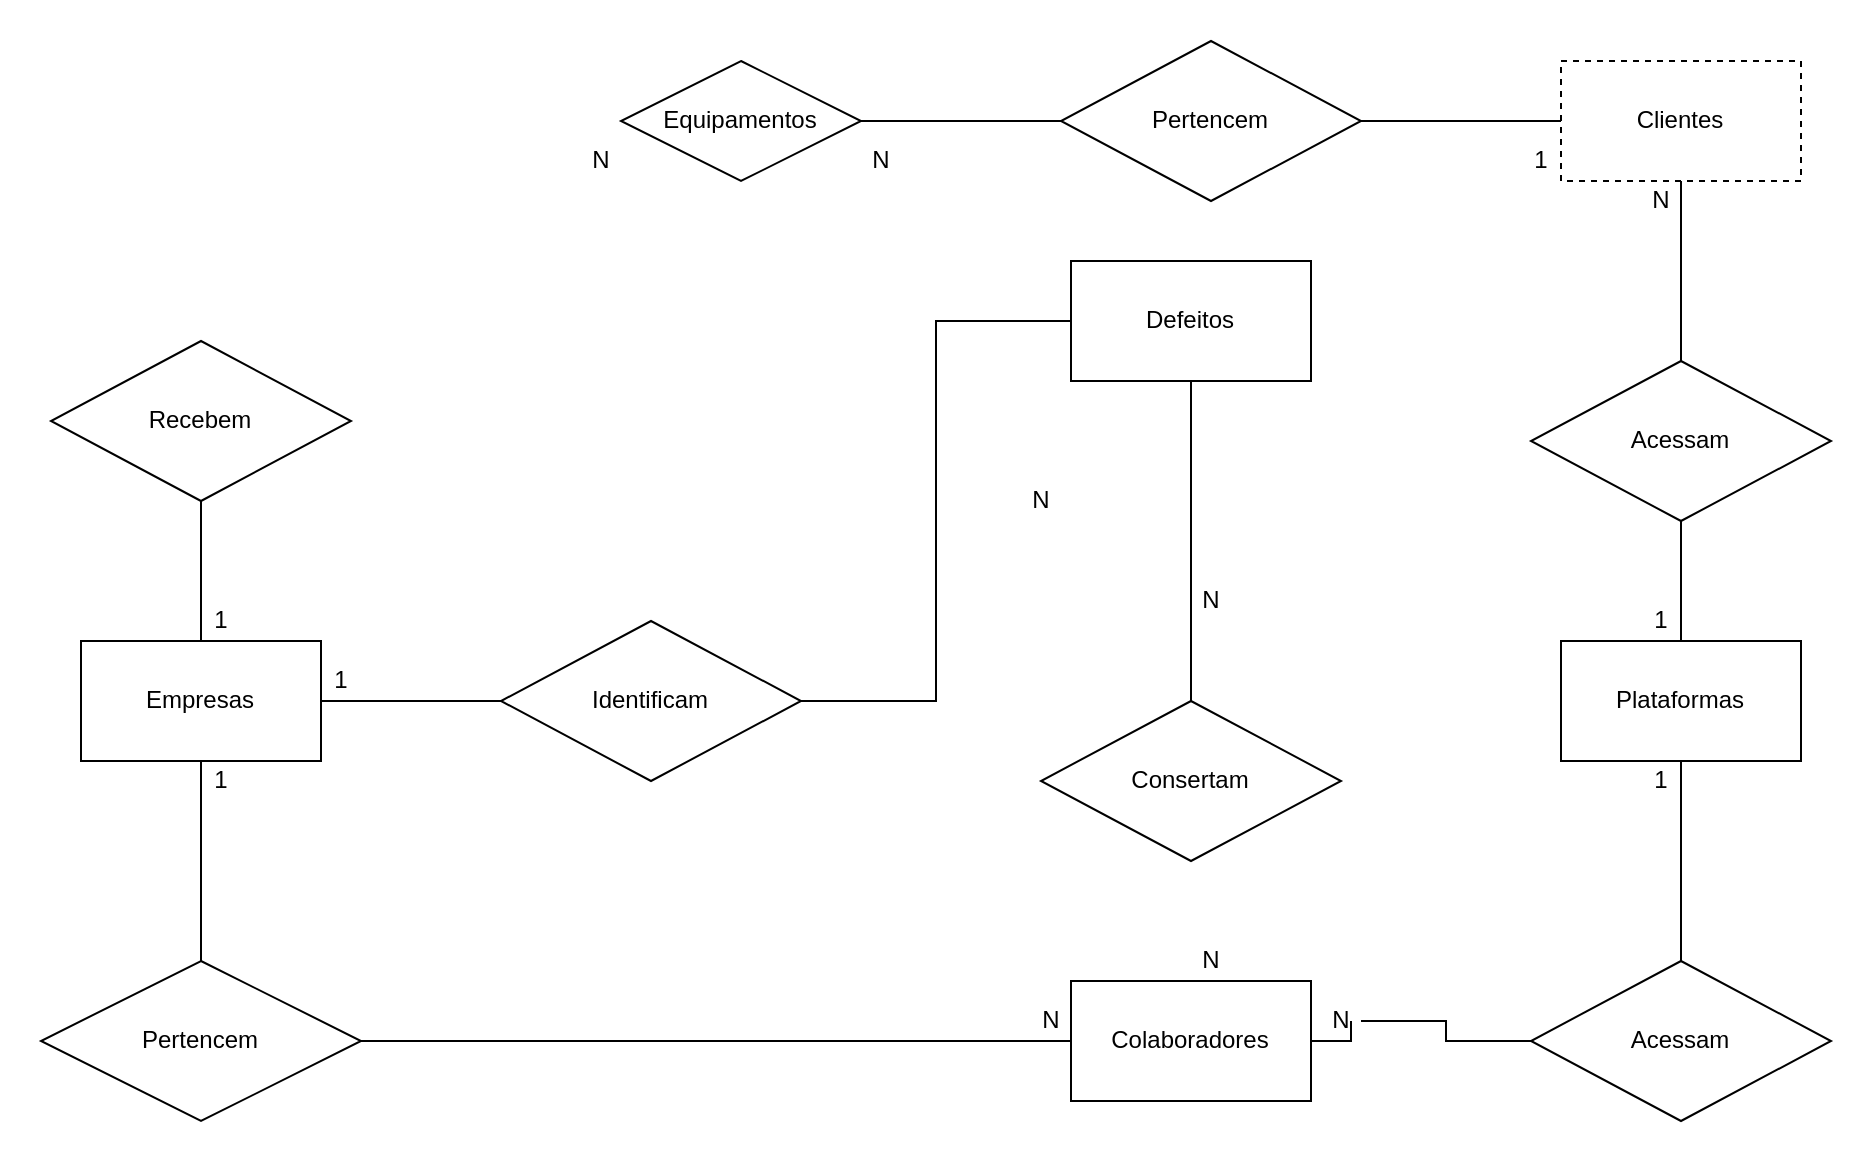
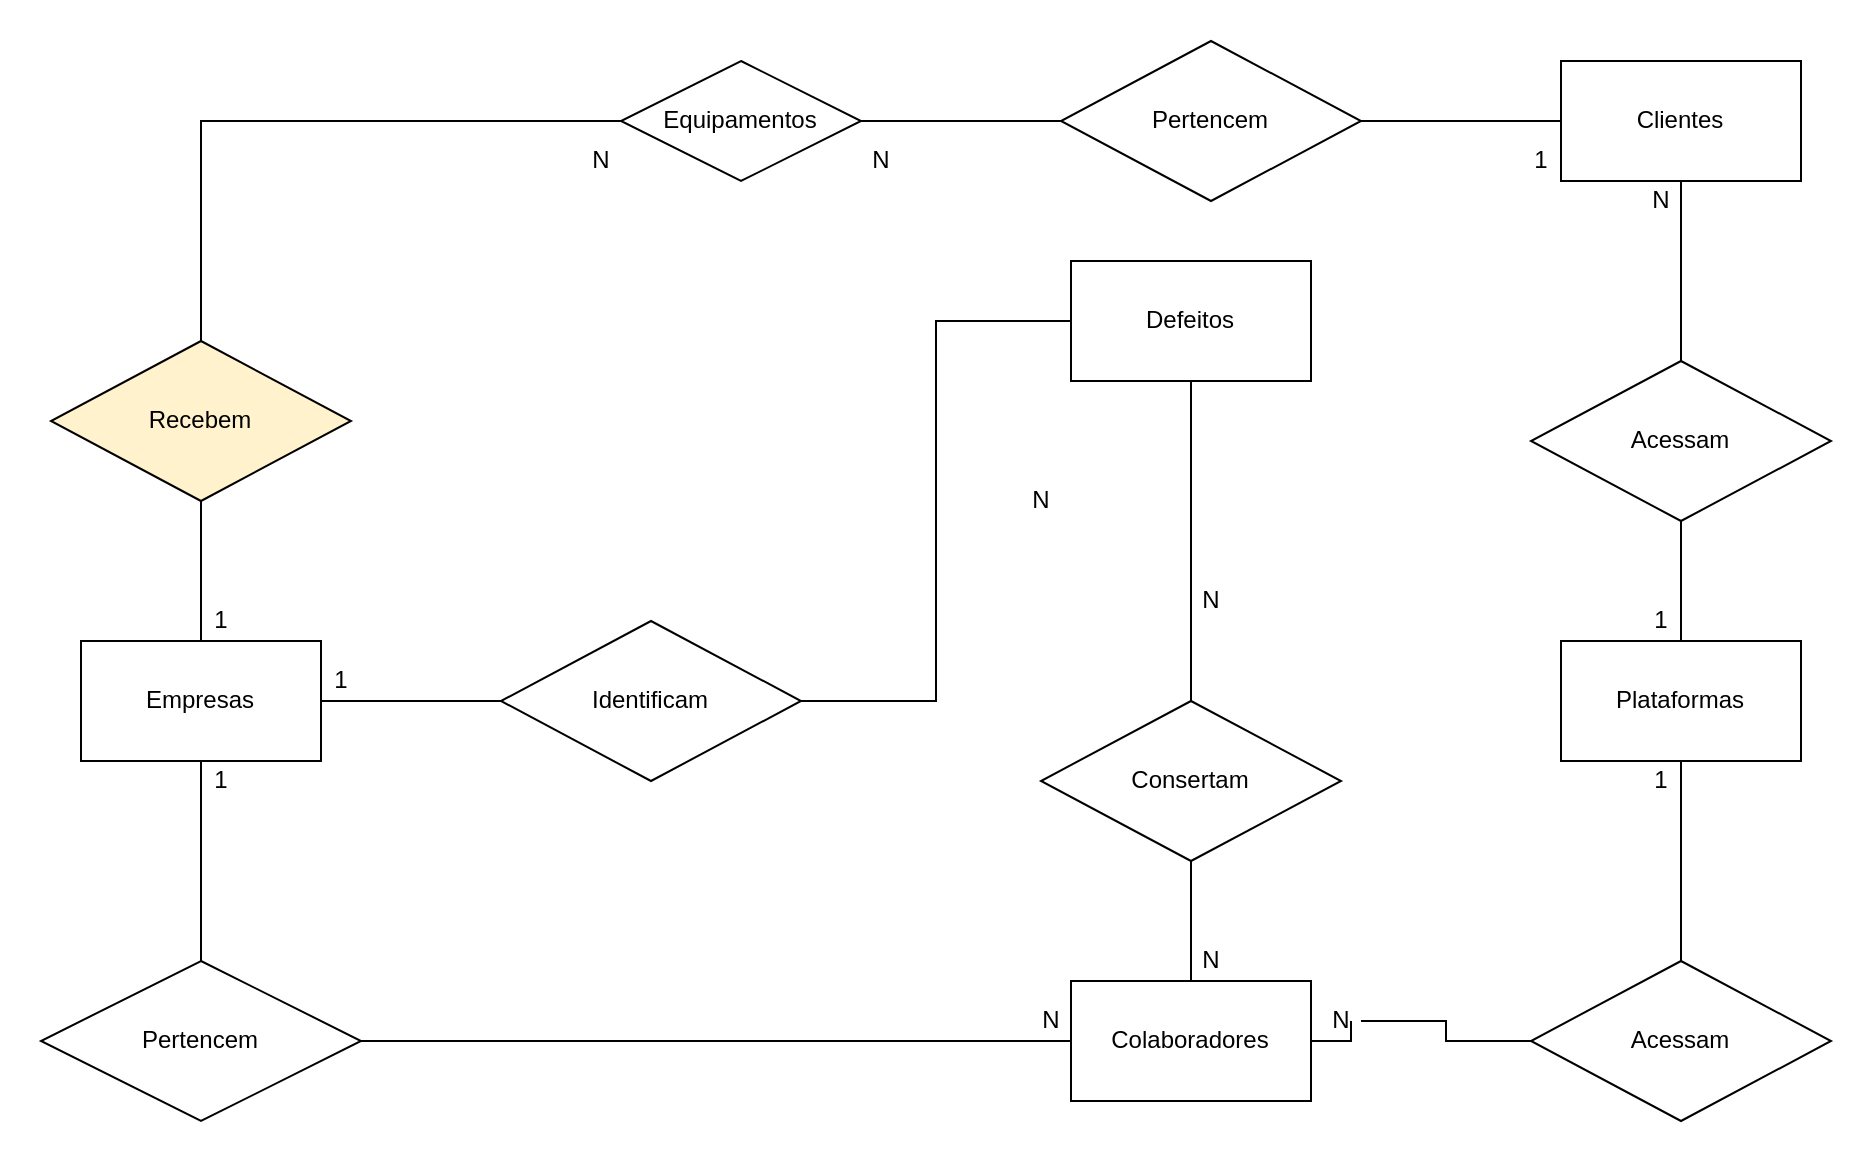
none -> (301, 121)
(1681, 121) -> (1681, 121)
(201, 421) -> (201, 421)
none -> (1191, 921)
